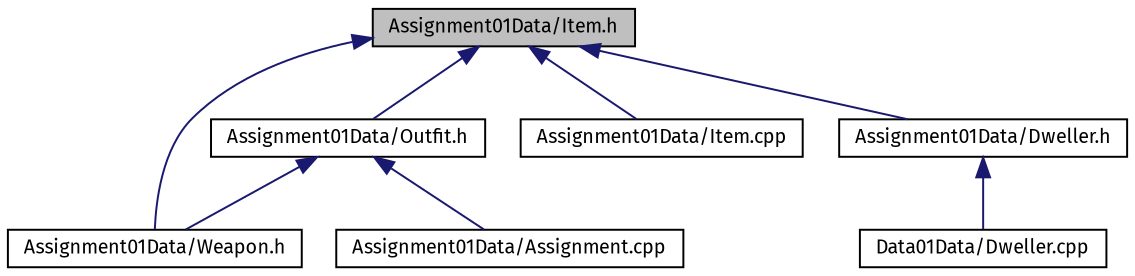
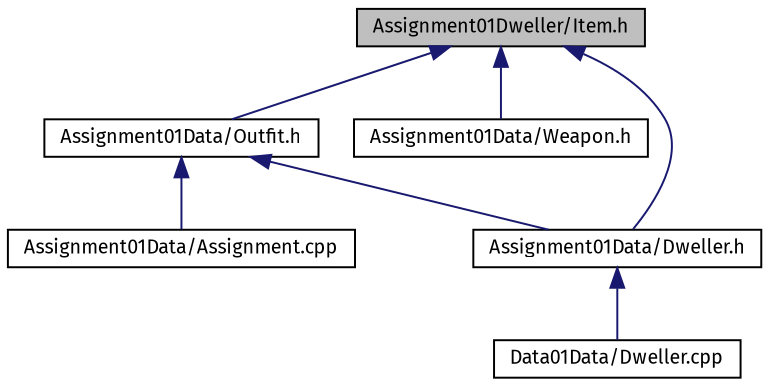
(504, 28) -> (501, 28)
(662, 138) -> none
(243, 198) -> (409, 196)
